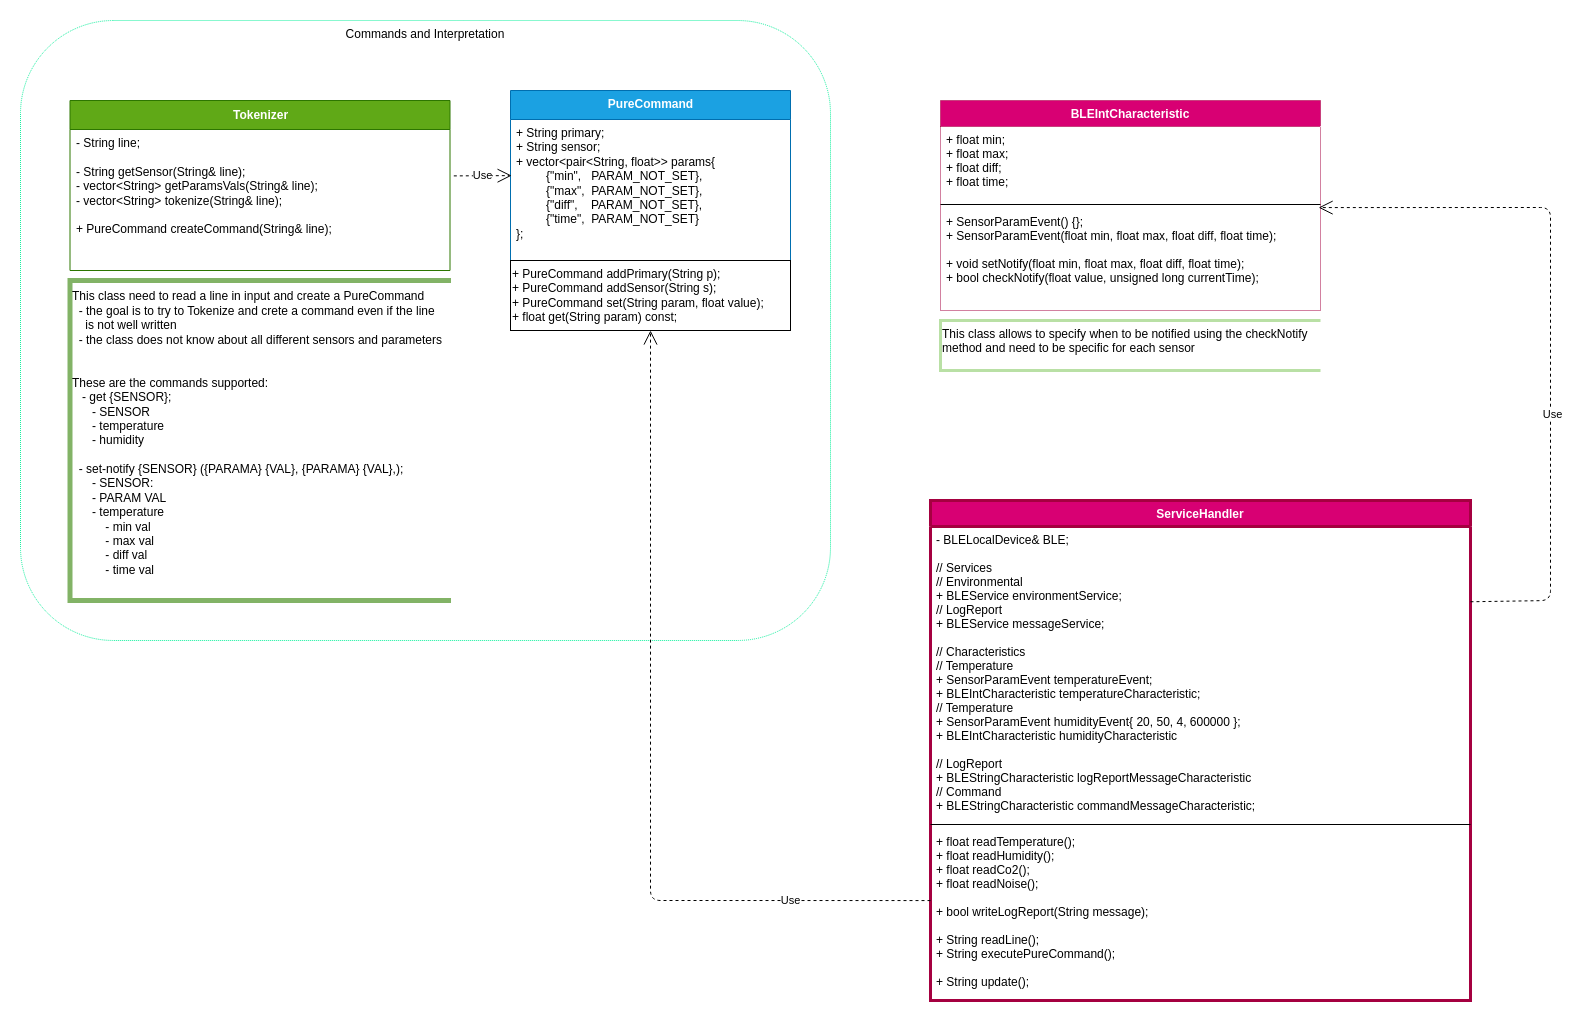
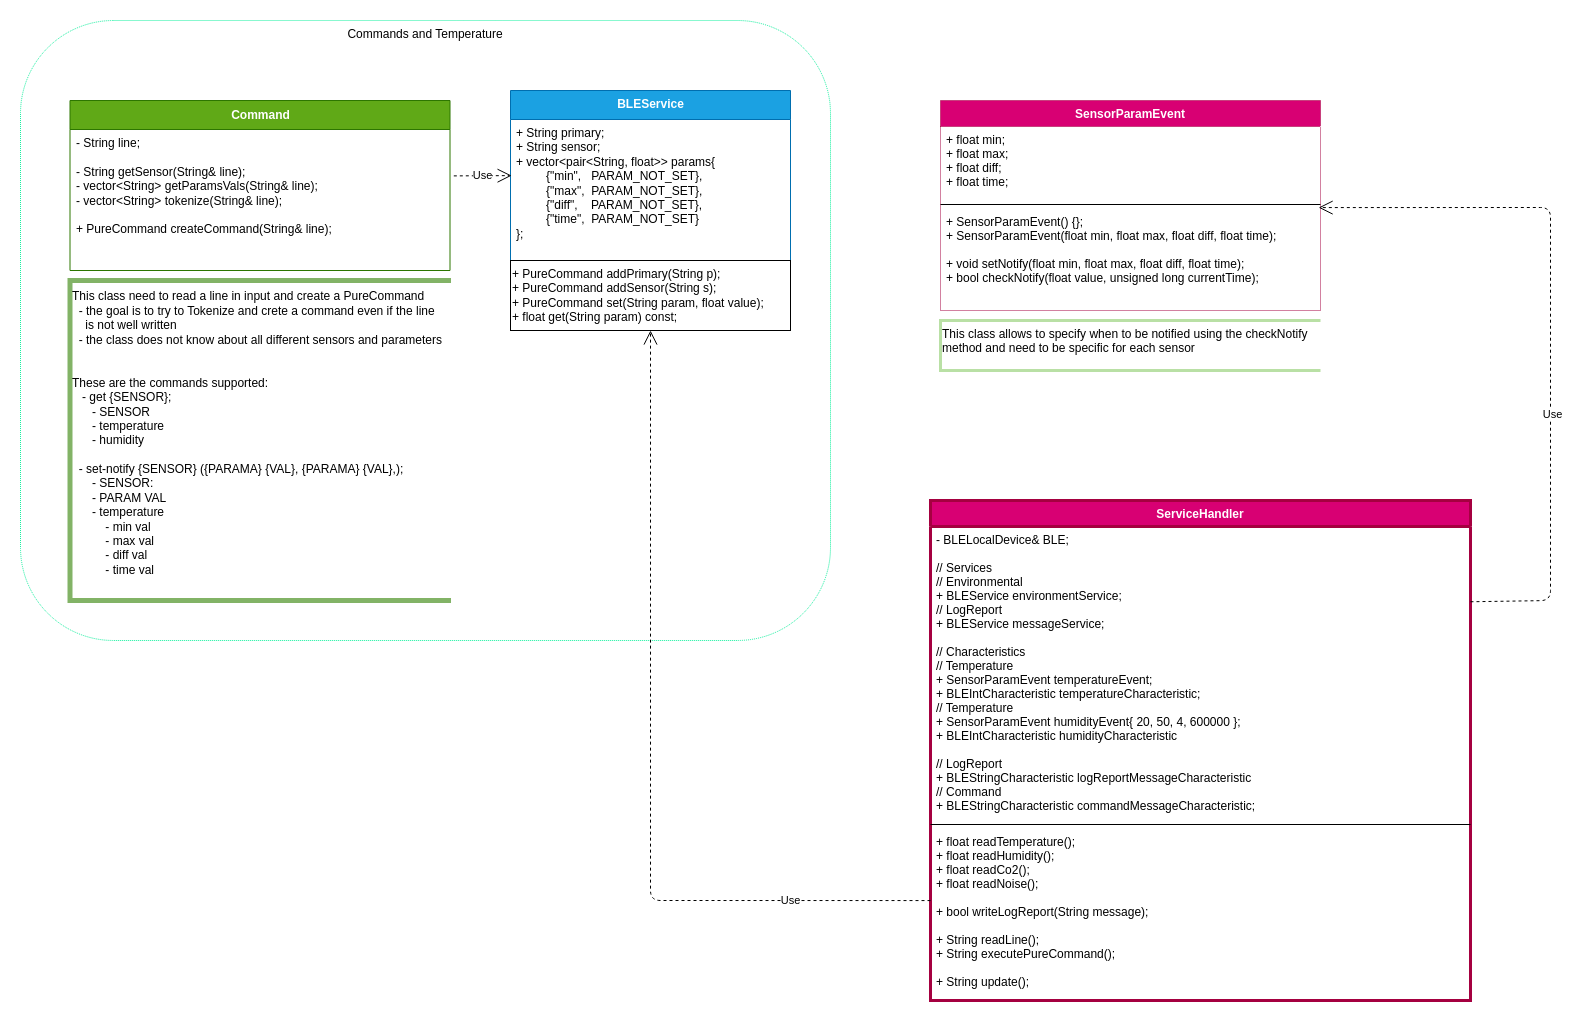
(426, 35) -> (426, 35)
(651, 105) -> (651, 105)
(1130, 114) -> (1130, 114)
(261, 116) -> (261, 116)
